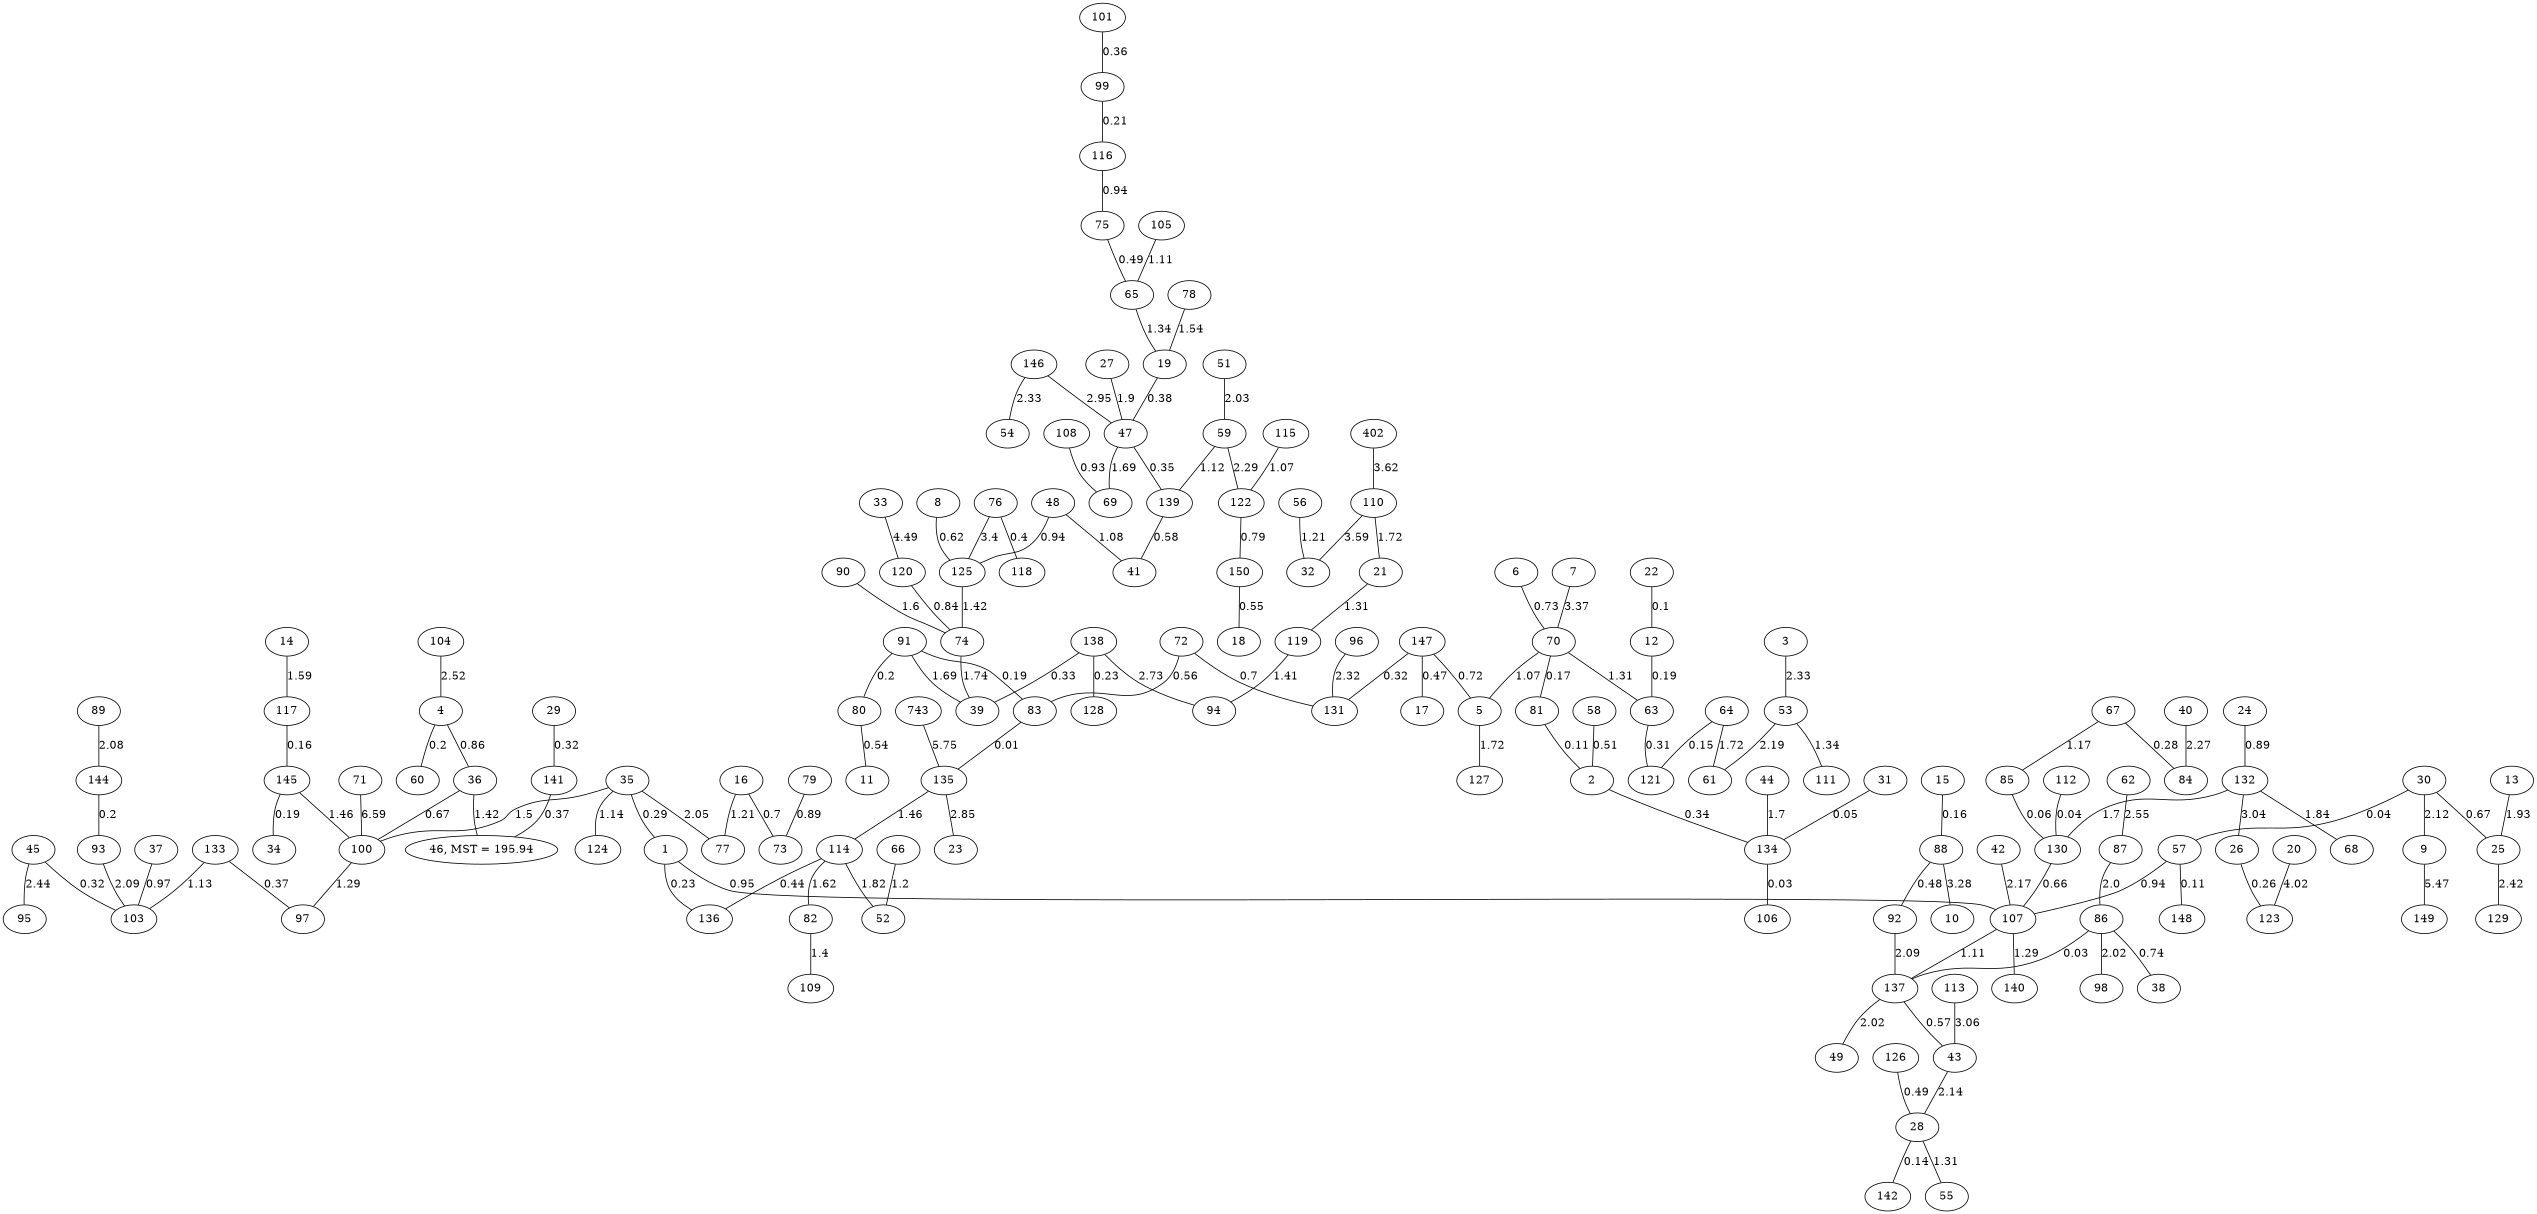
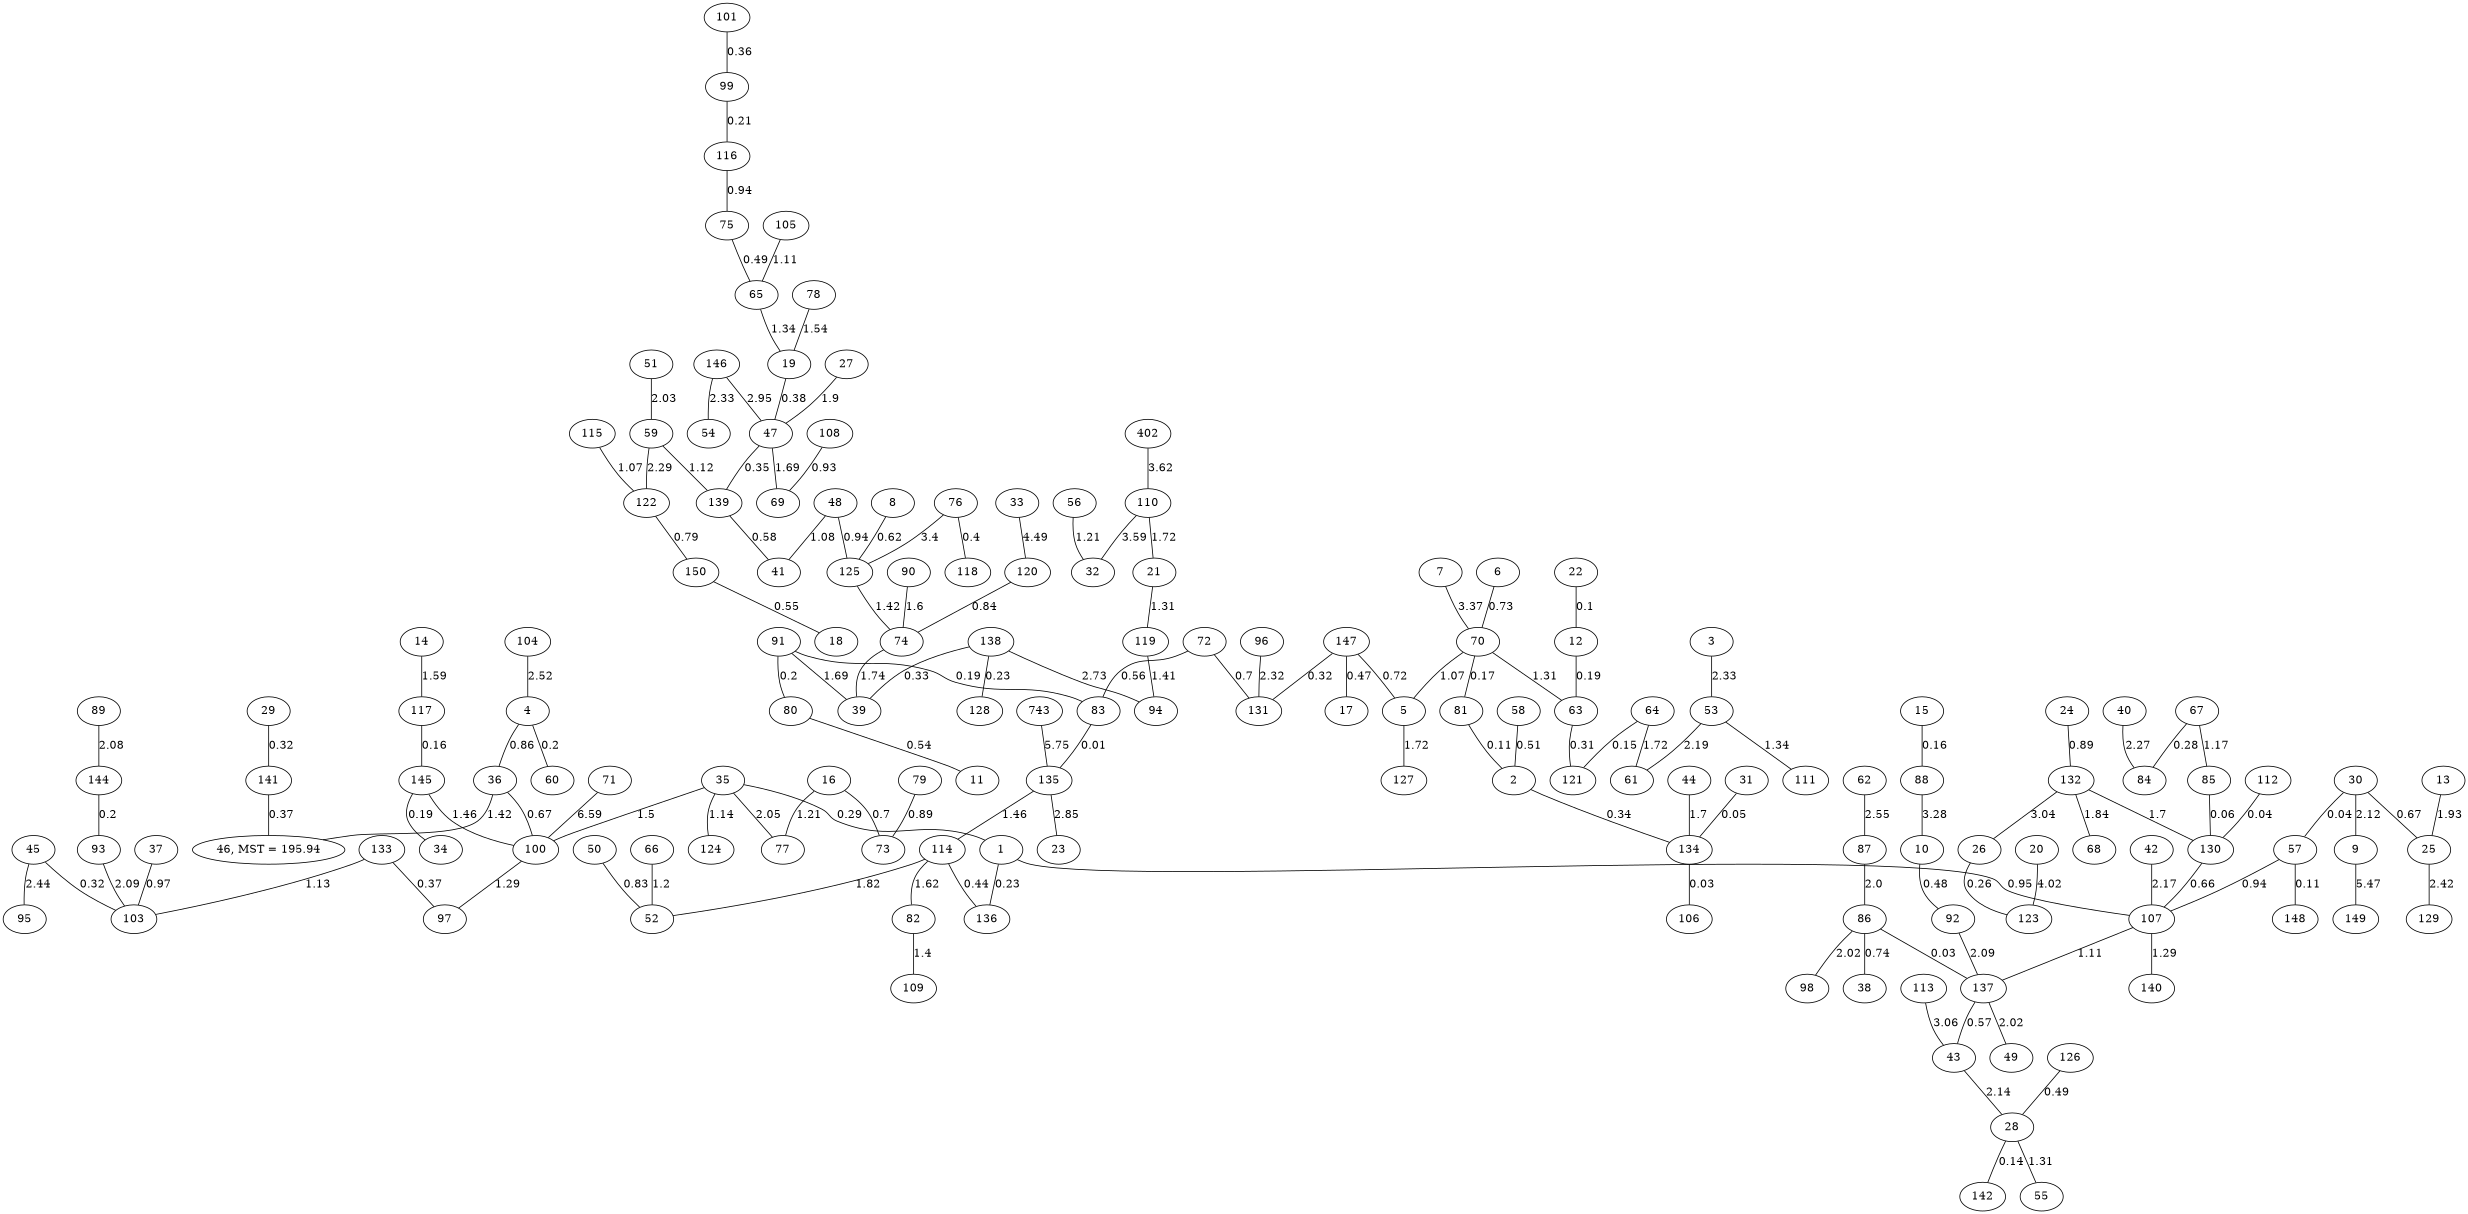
none -> (595, 850)
(1914, 883) -> (1922, 889)
